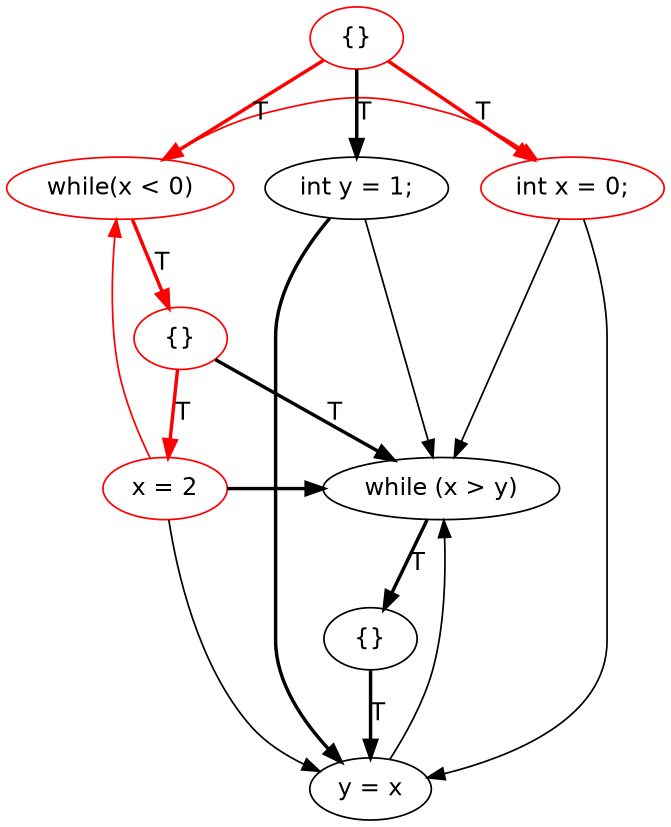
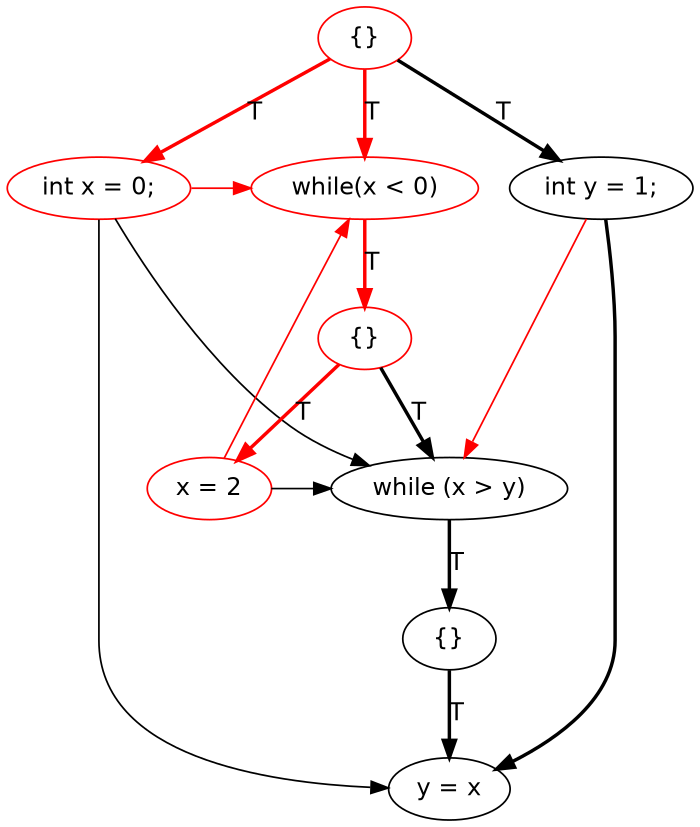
(342, 99) -> (212, 188)
(397, 330) -> (529, 330)
(265, 489) -> (293, 489)
(437, 654) -> none
(209, 659) -> none
